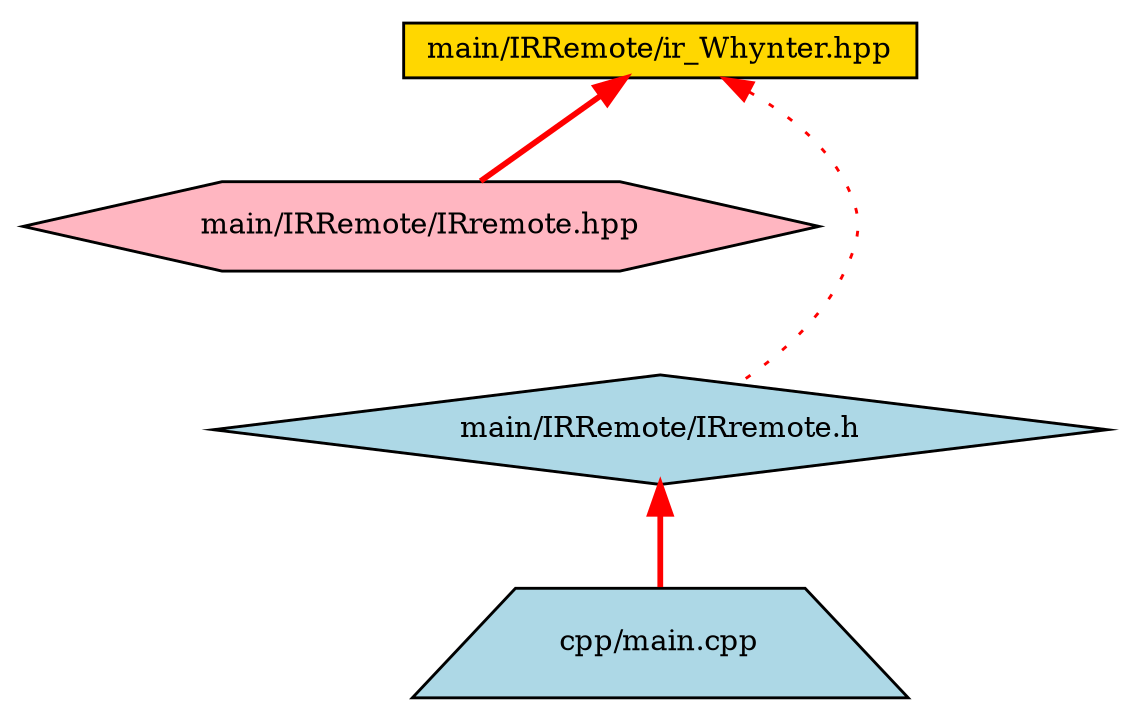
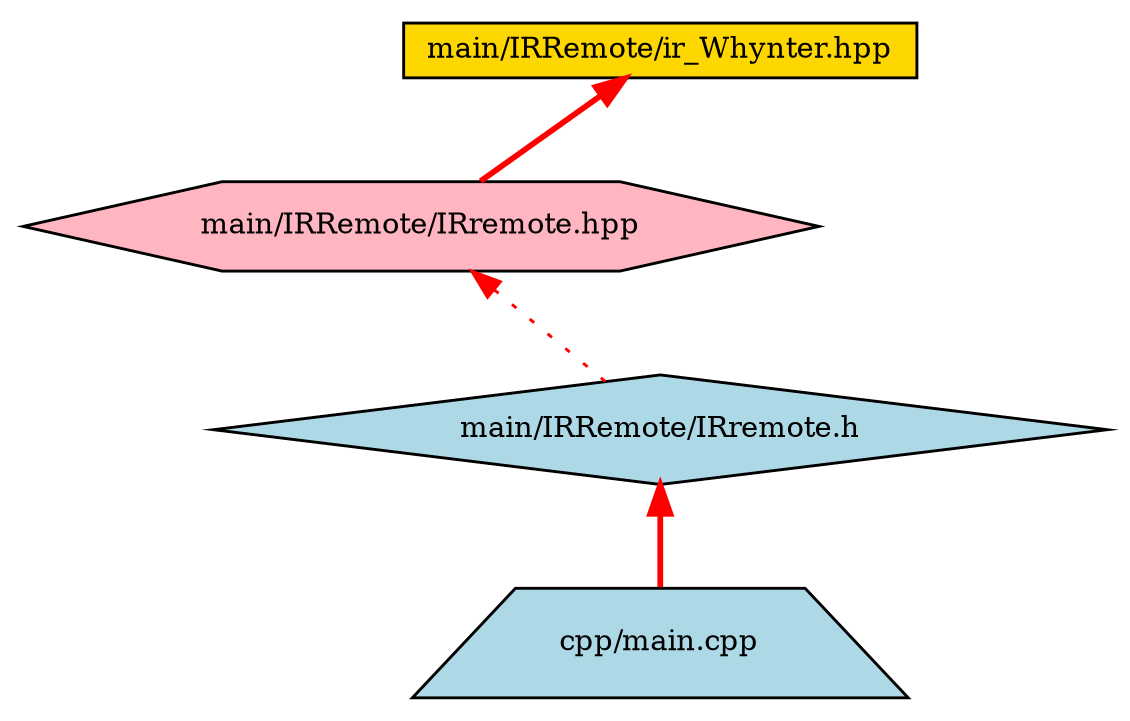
(856, 239) -> (550, 336)
